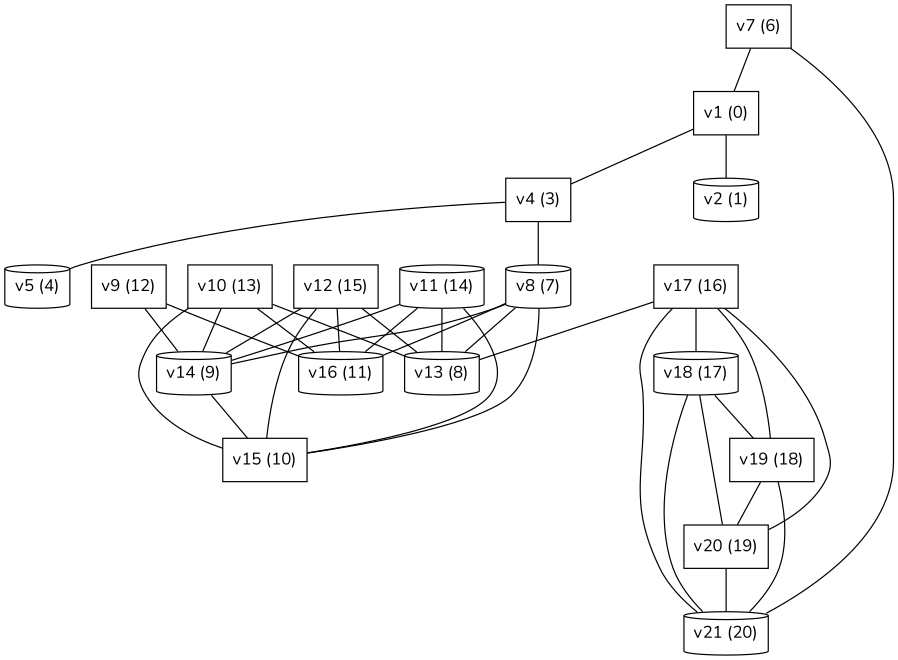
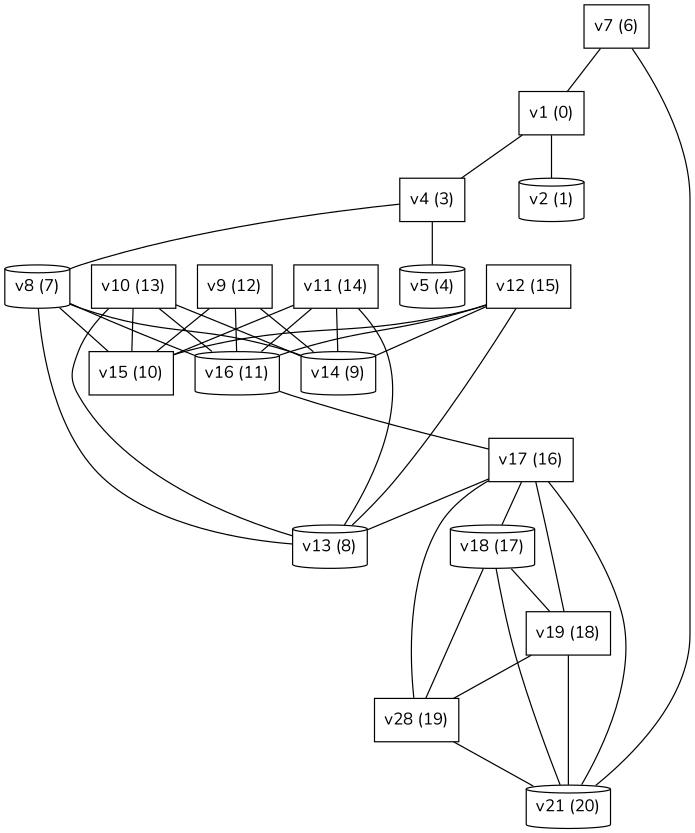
(442, 287) -> (336, 287)
(229, 417) -> (191, 324)
none -> (379, 421)
(726, 547) -> (417, 720)
